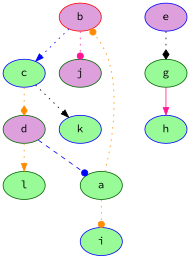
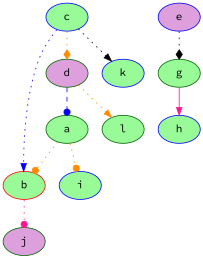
(80, 17) -> (24, 185)
(55, 42) -> (30, 94)
